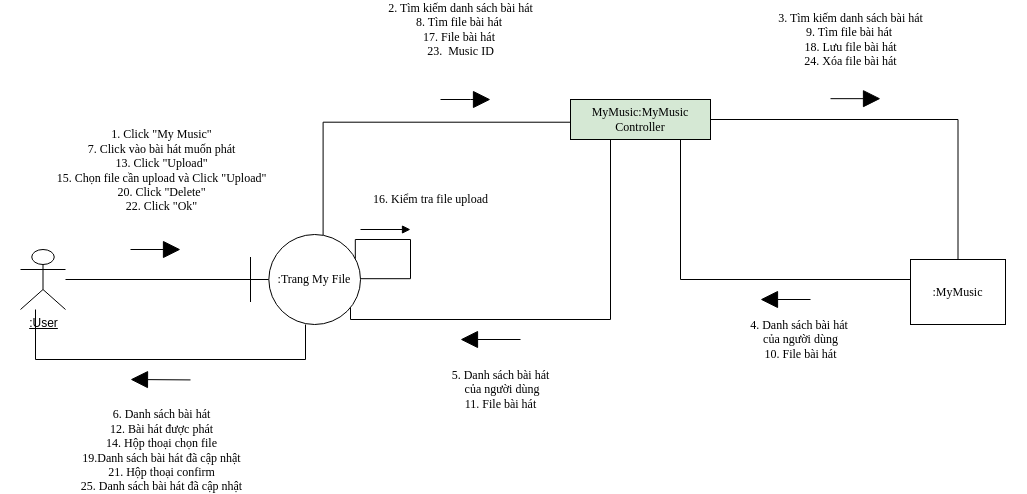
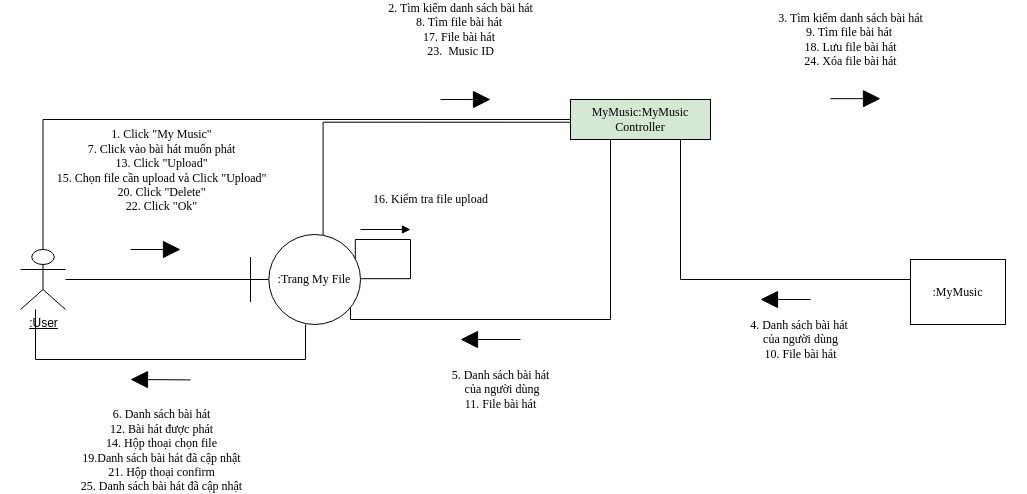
(904, 120) -> (242, 120)
